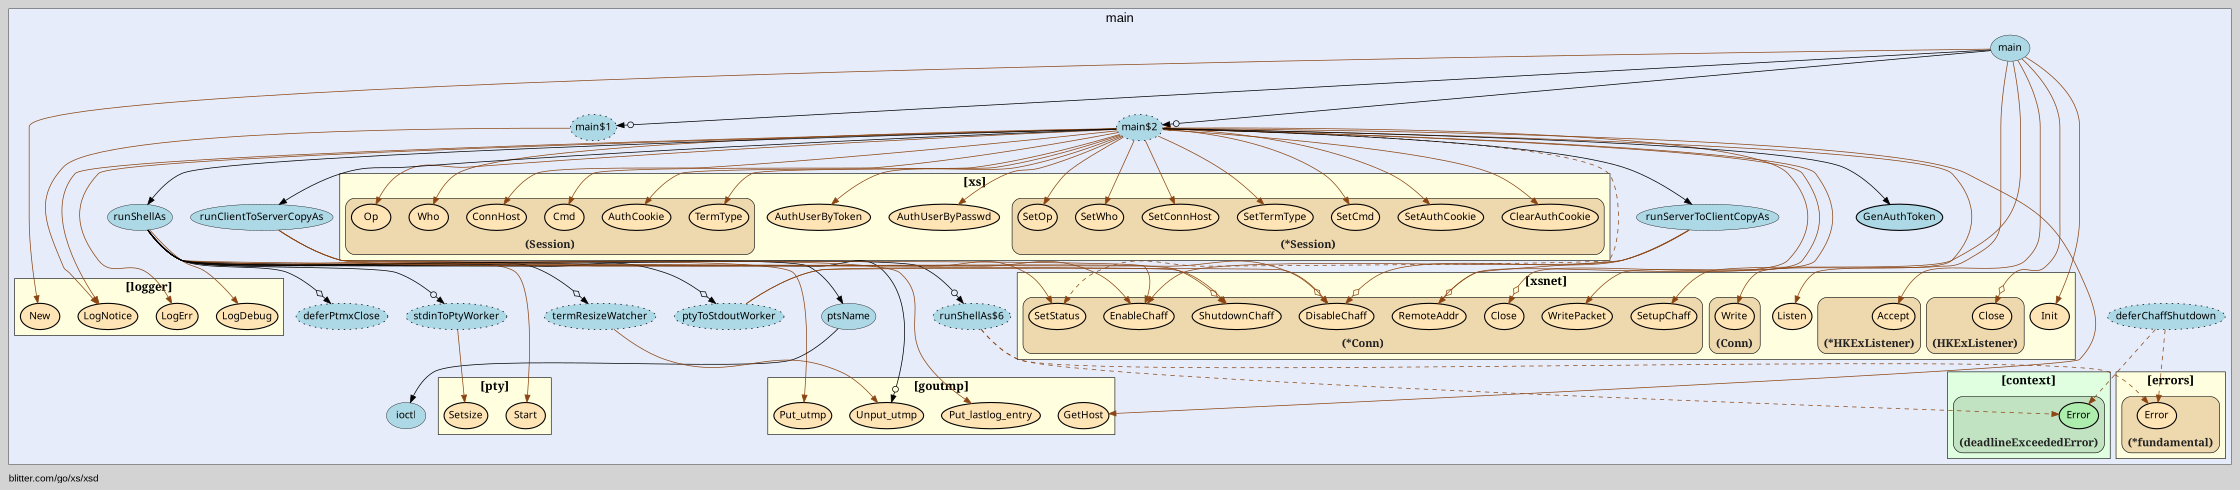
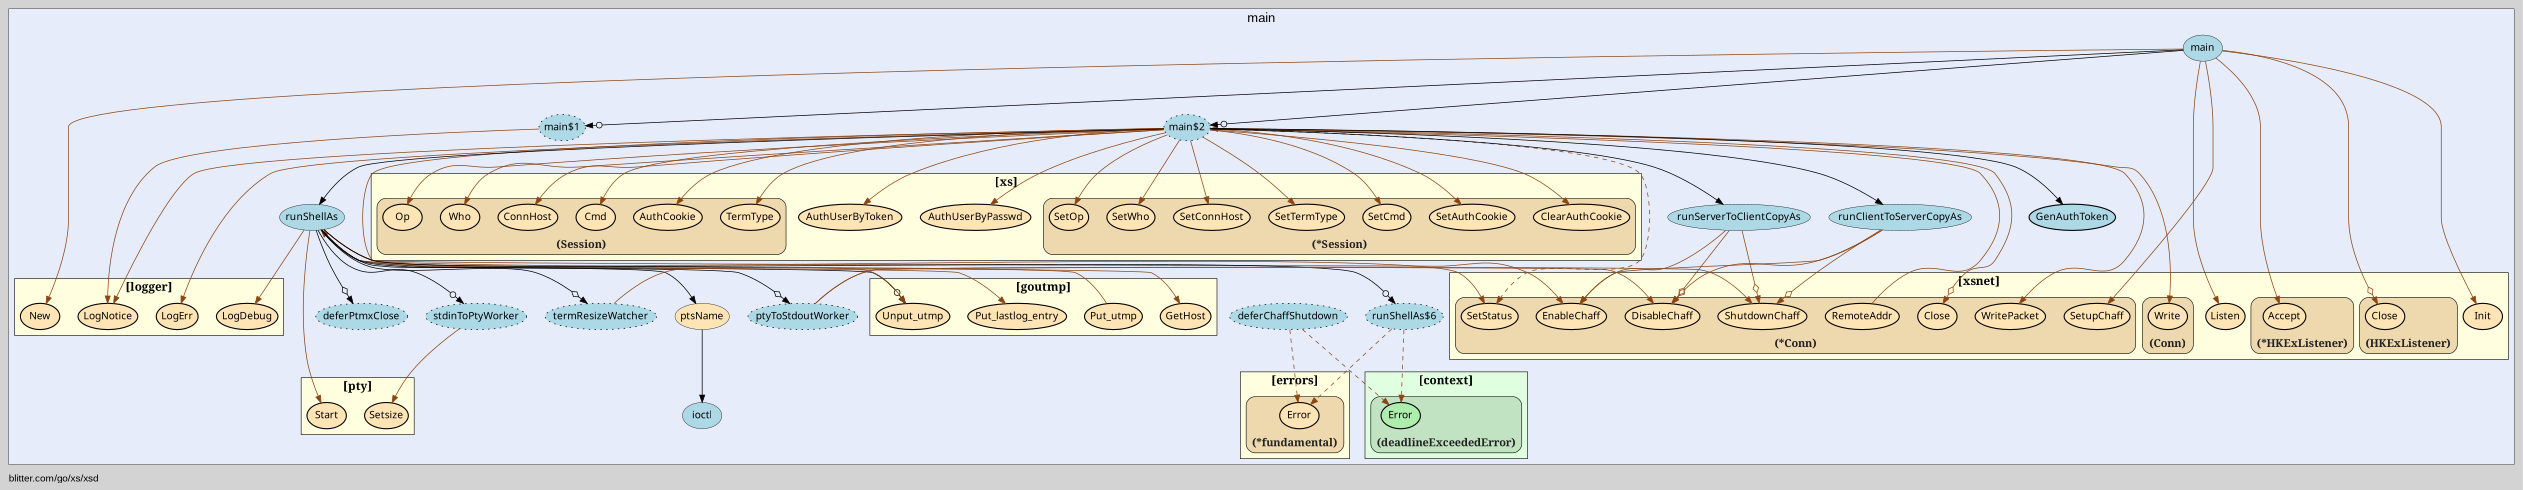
(527, 262) -> (719, 267)
(1571, 265) -> (1748, 257)
(849, 316) -> (702, 316)
